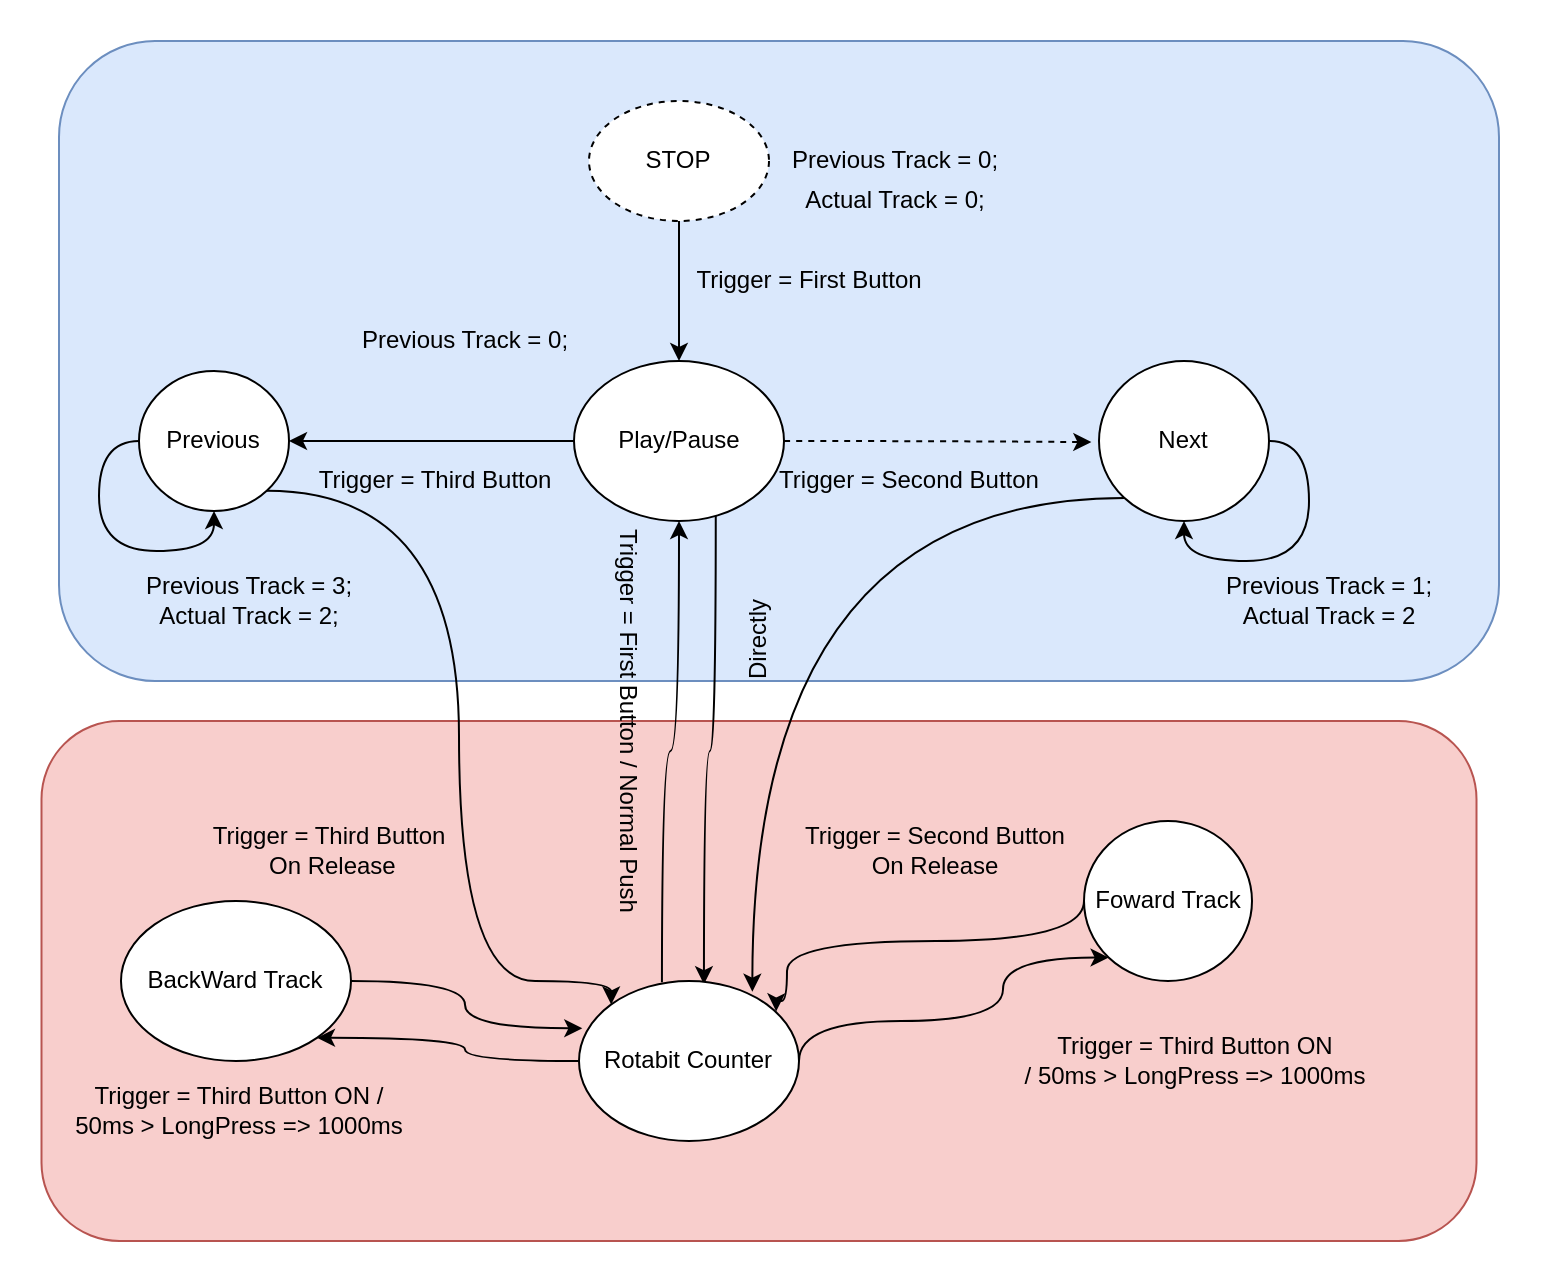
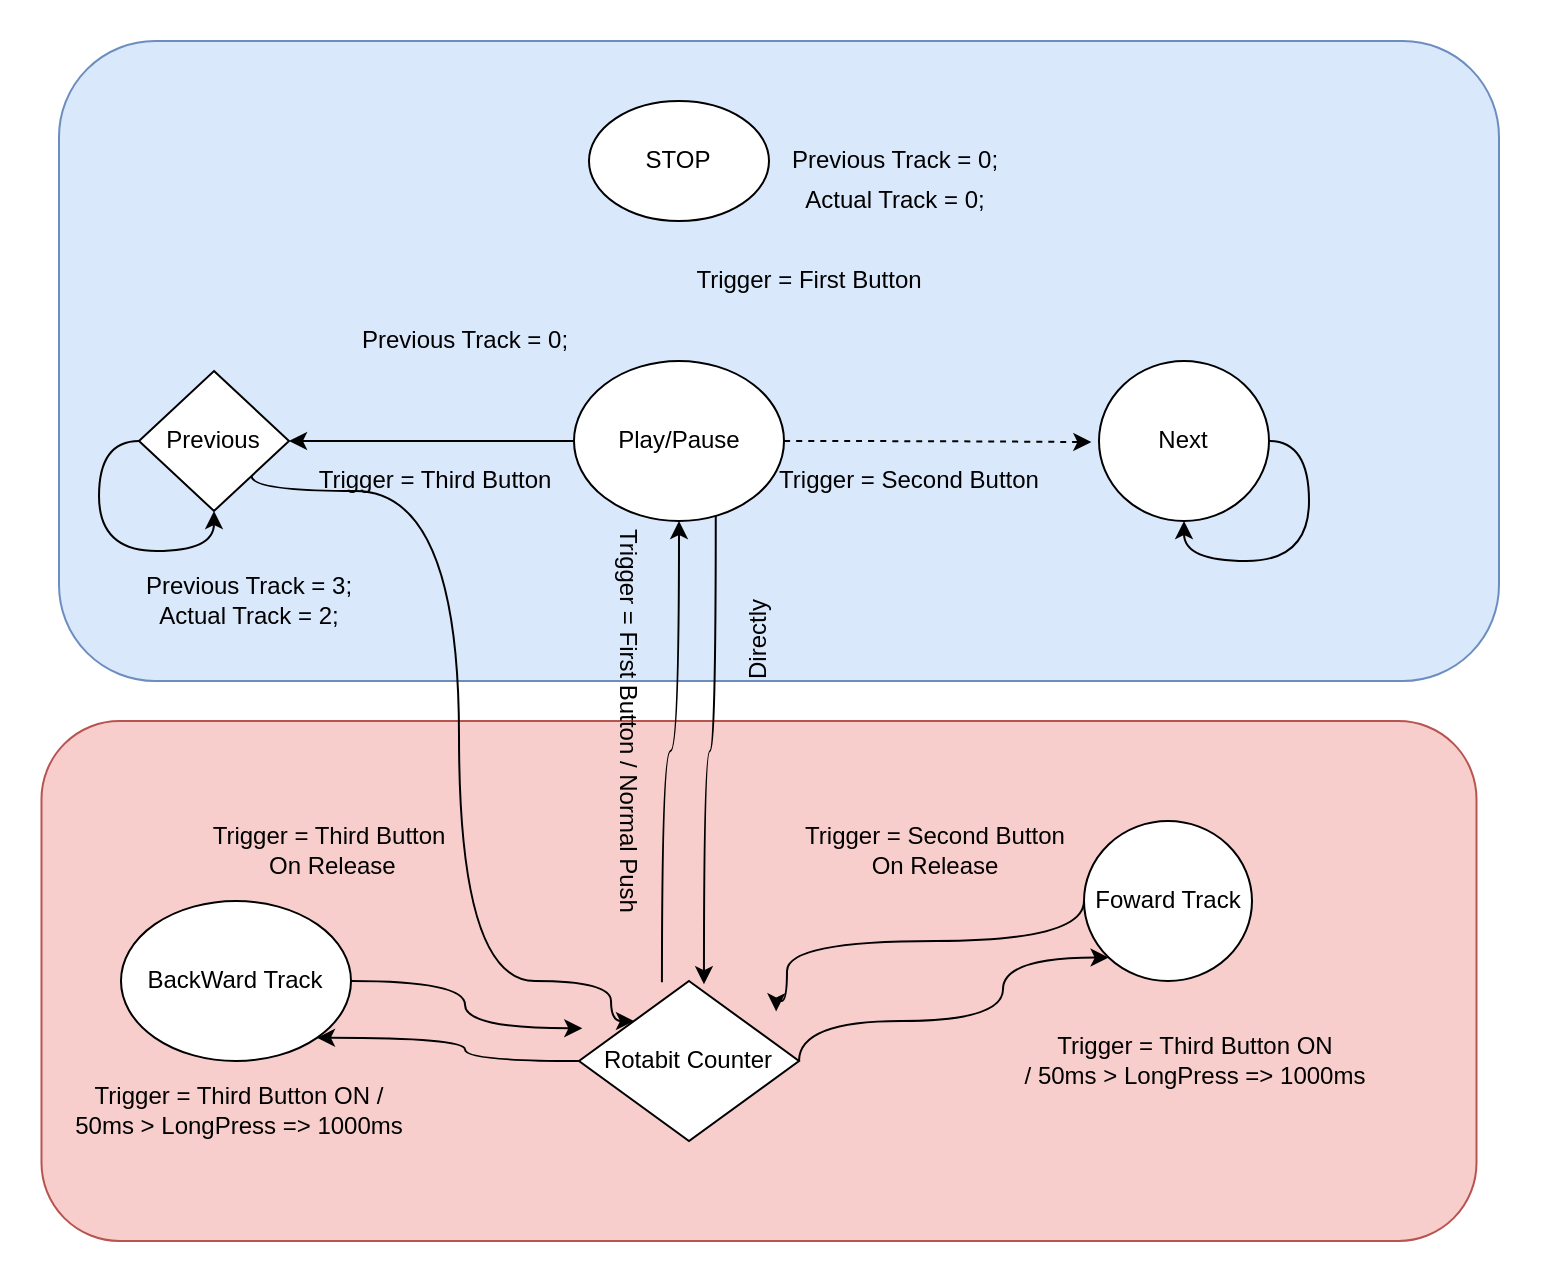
(679, 161) -> (679, 161)
(679, 284) -> none
(214, 441) -> (214, 441)
(1329, 601) -> none
(828, 646) -> none
(689, 1061) -> (689, 1061)
